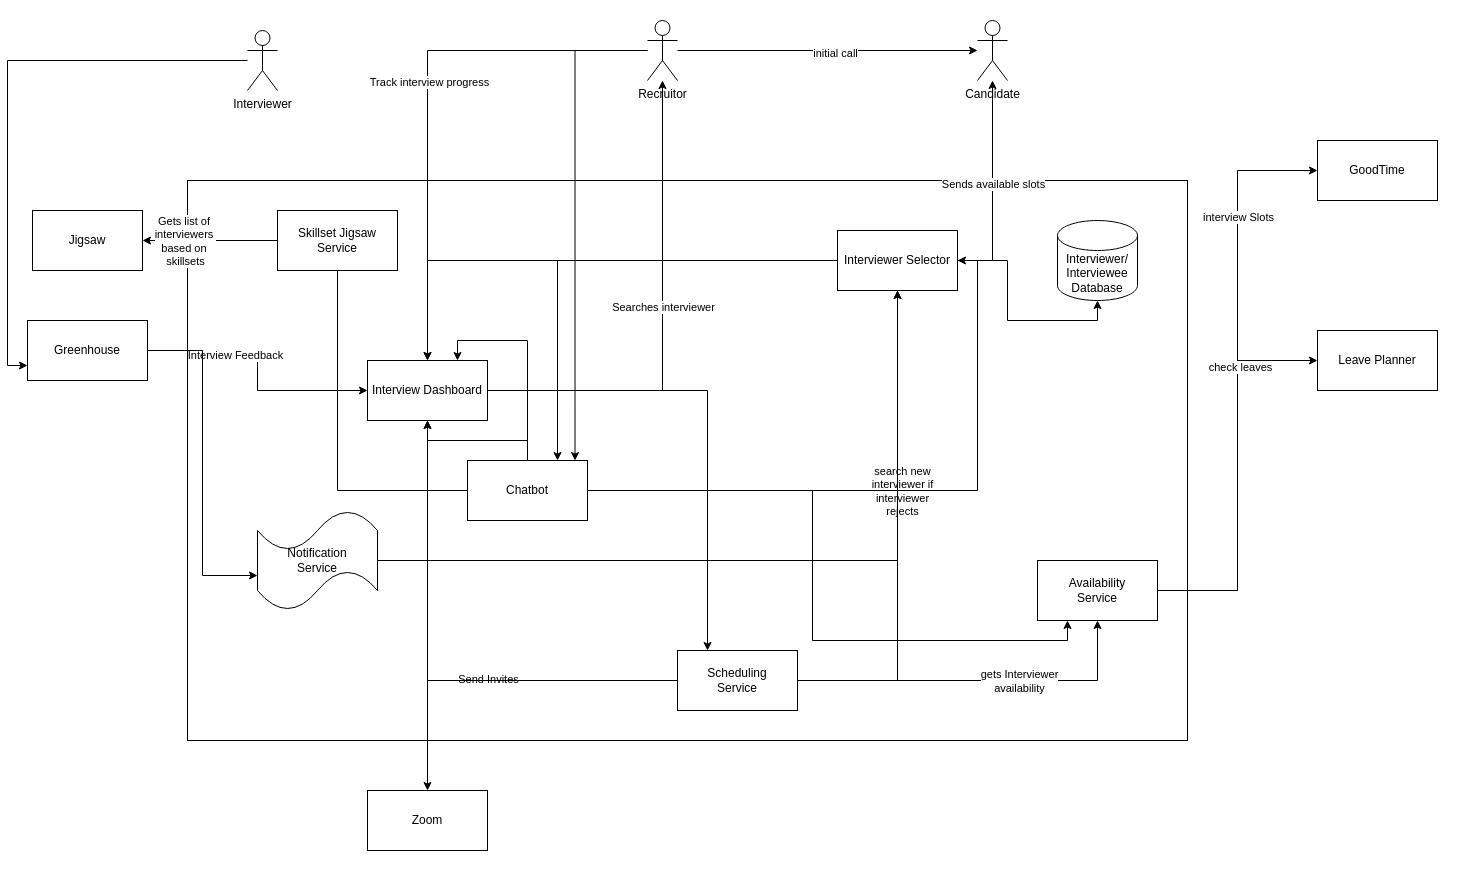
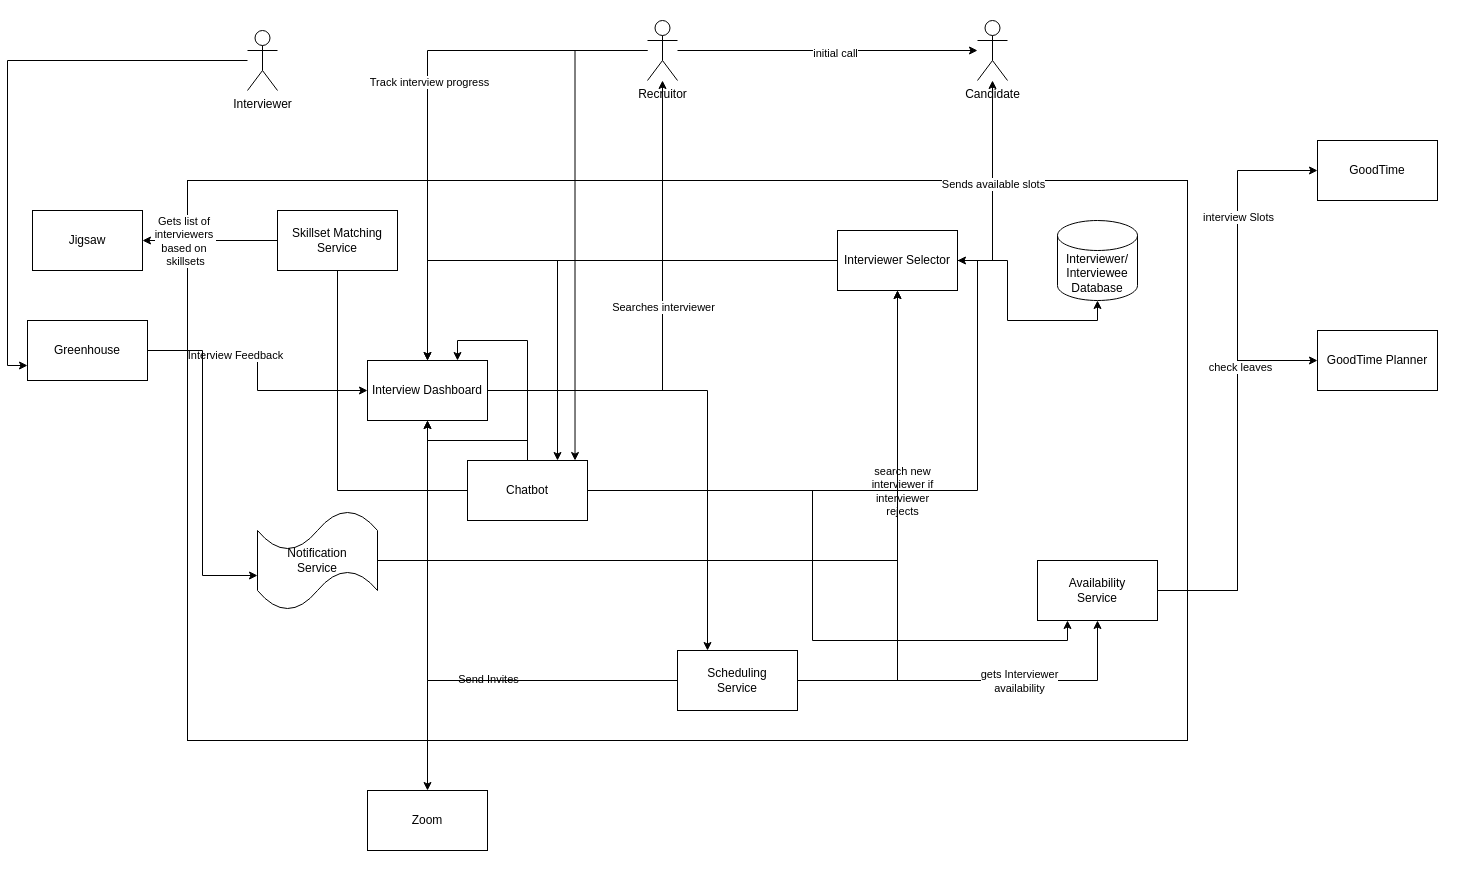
(338, 241) -> (338, 241)
(1378, 361) -> (1378, 361)
